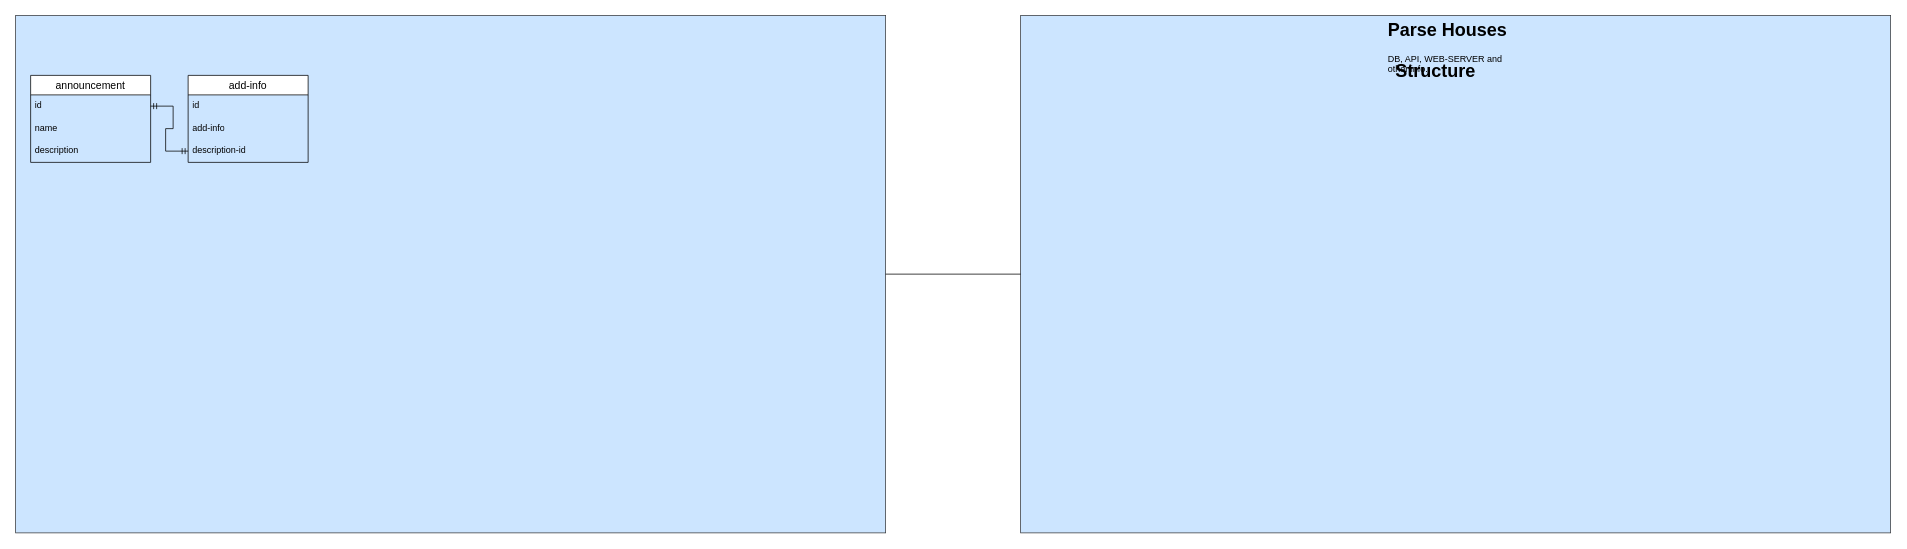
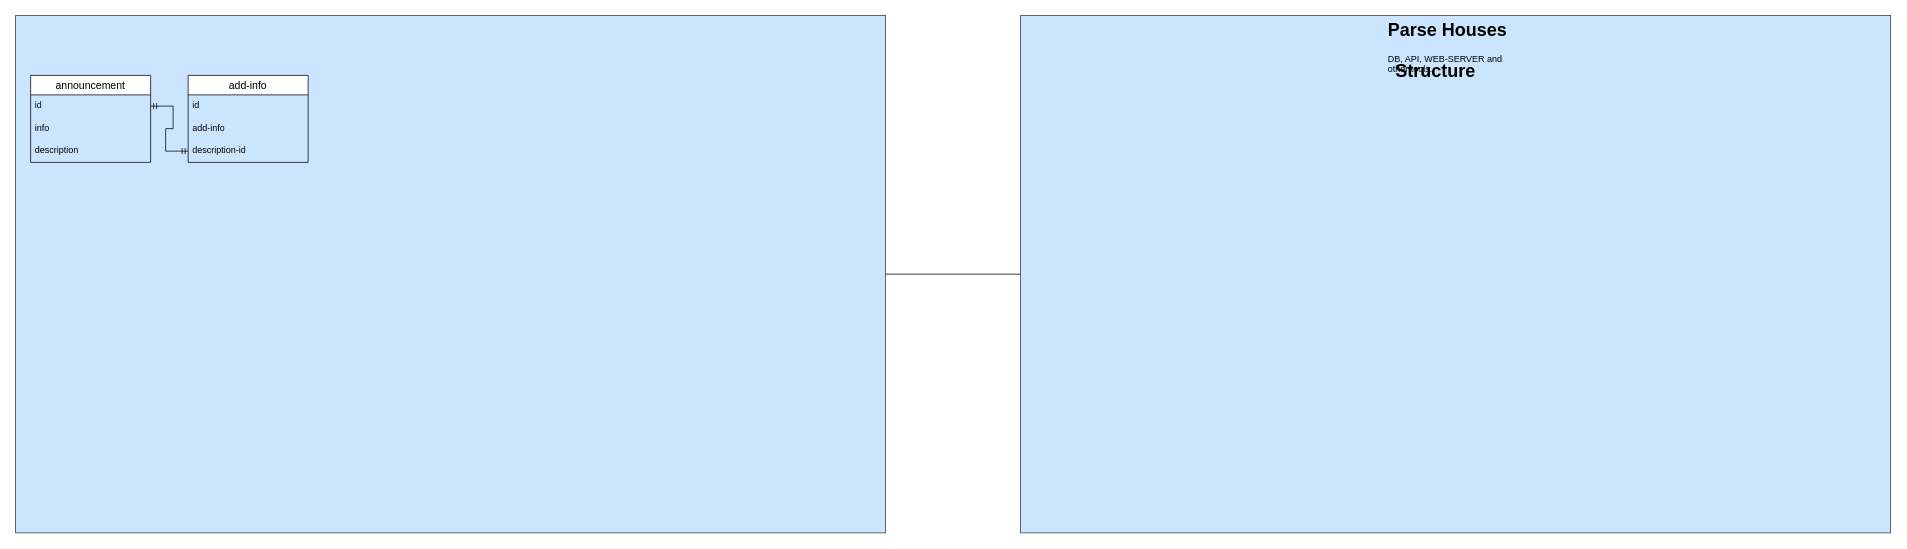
(1456, 24) -> (1456, 24)
(45, 128) -> (44, 128)
